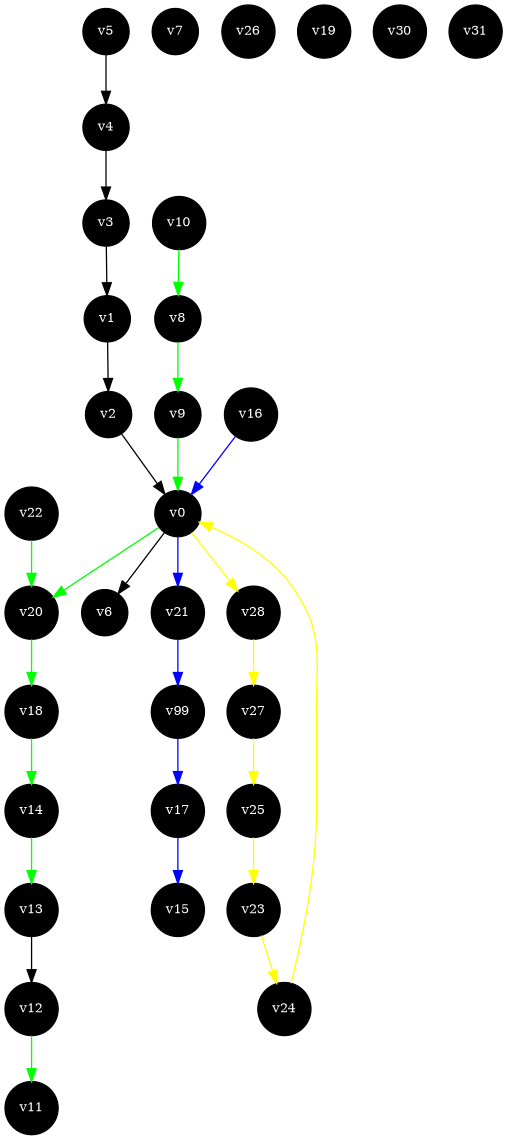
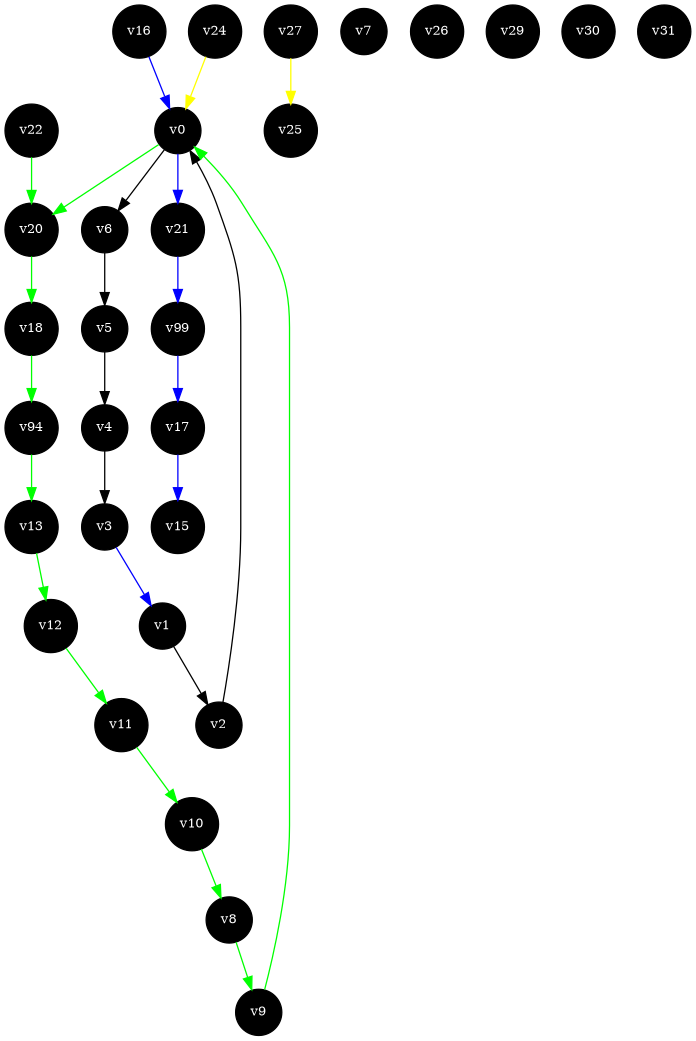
(324, 32) -> (513, 32)
(107, 264) -> (130, 571)
none -> (105, 273)
(254, 613) -> none
none -> (153, 770)
(32, 811) -> (32, 428)
(254, 910) -> none
(32, 953) -> (40, 570)
